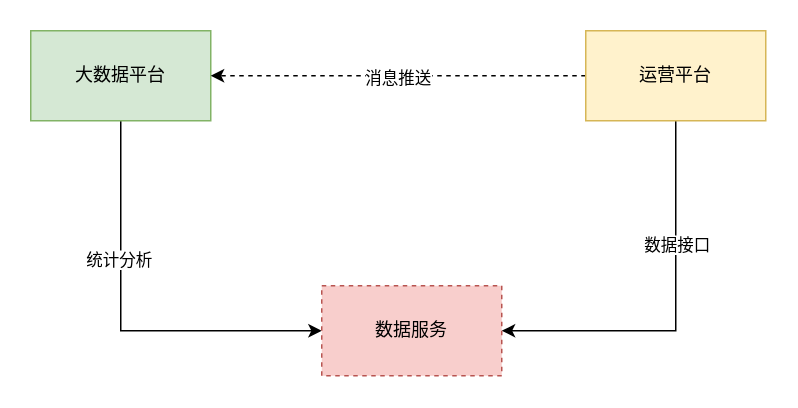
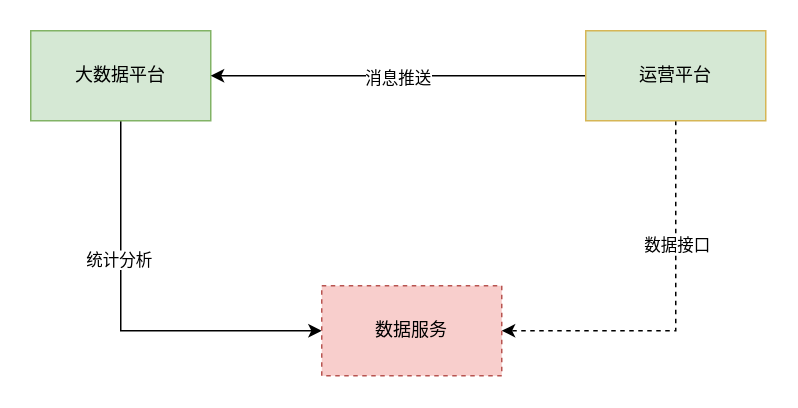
(507, 76) -> (507, 76)
(676, 76) -> (676, 76)
(635, 331) -> (635, 331)
